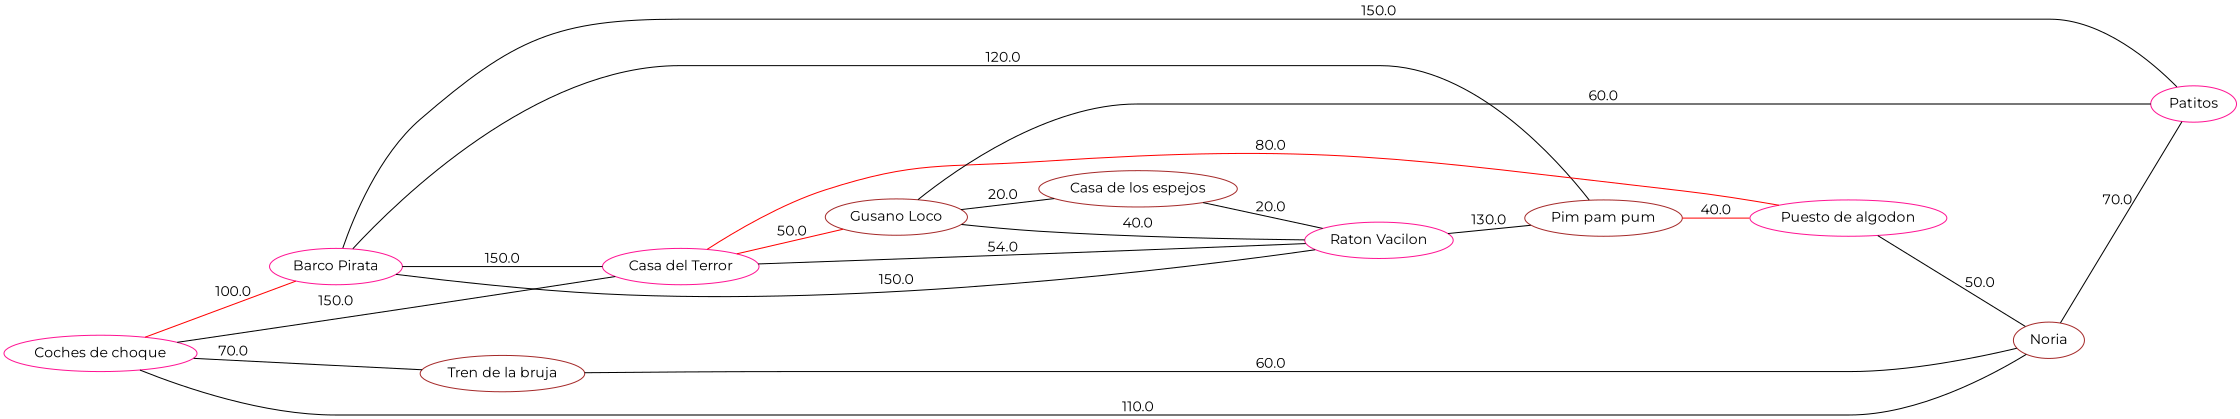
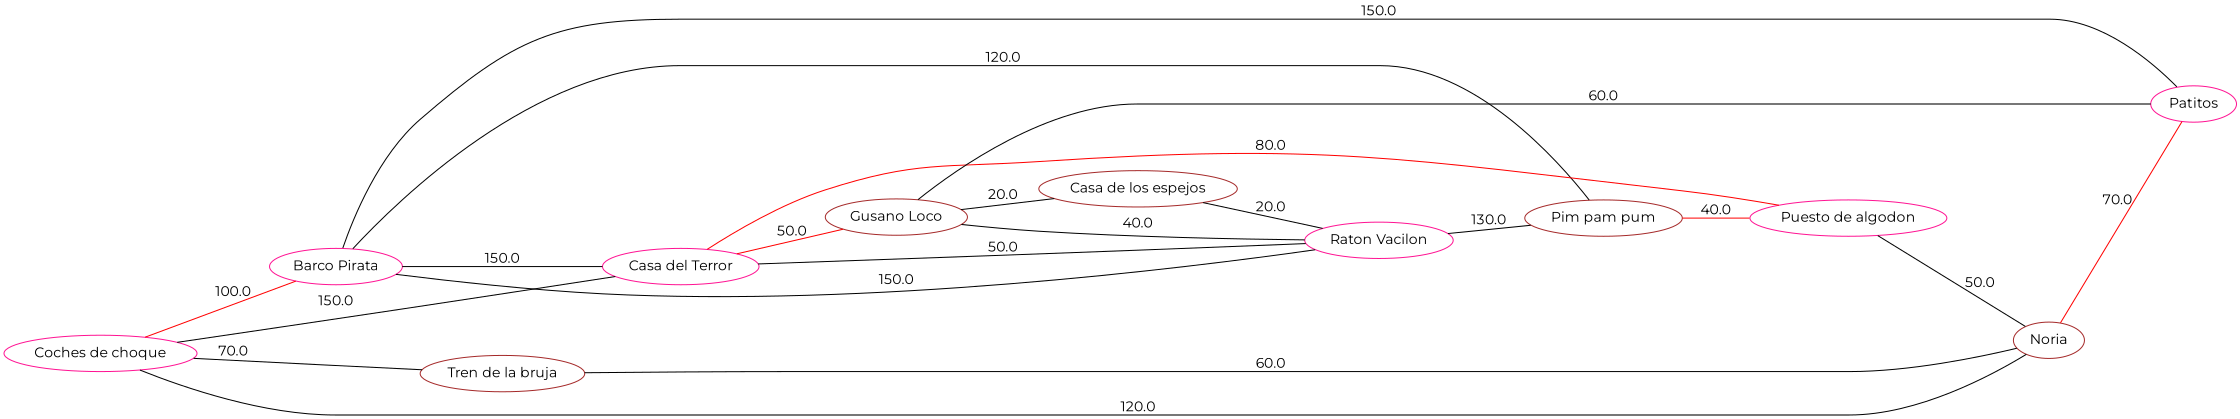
(2121, 222) -> (2121, 222)
(1003, 248) -> (1003, 248)
(1138, 407) -> (1138, 407)
